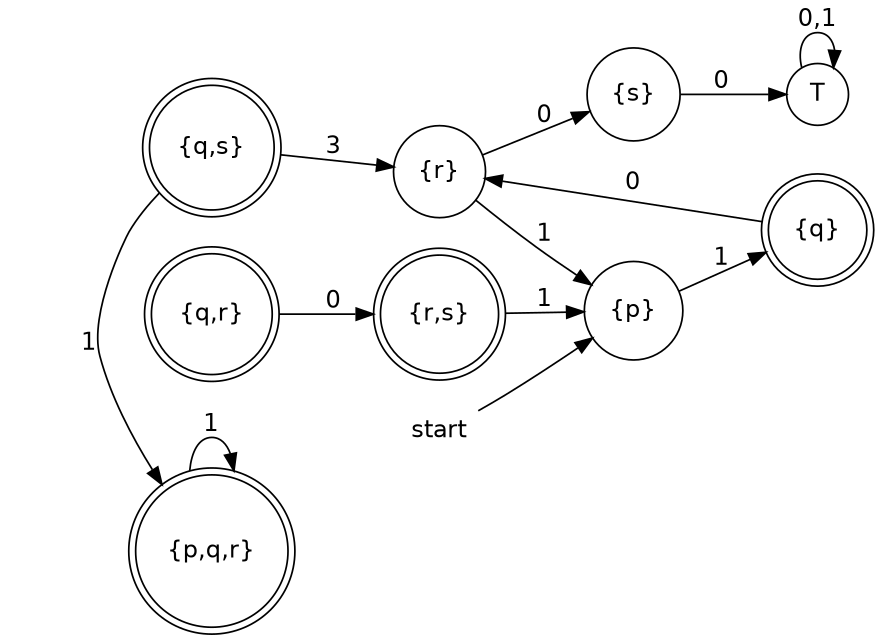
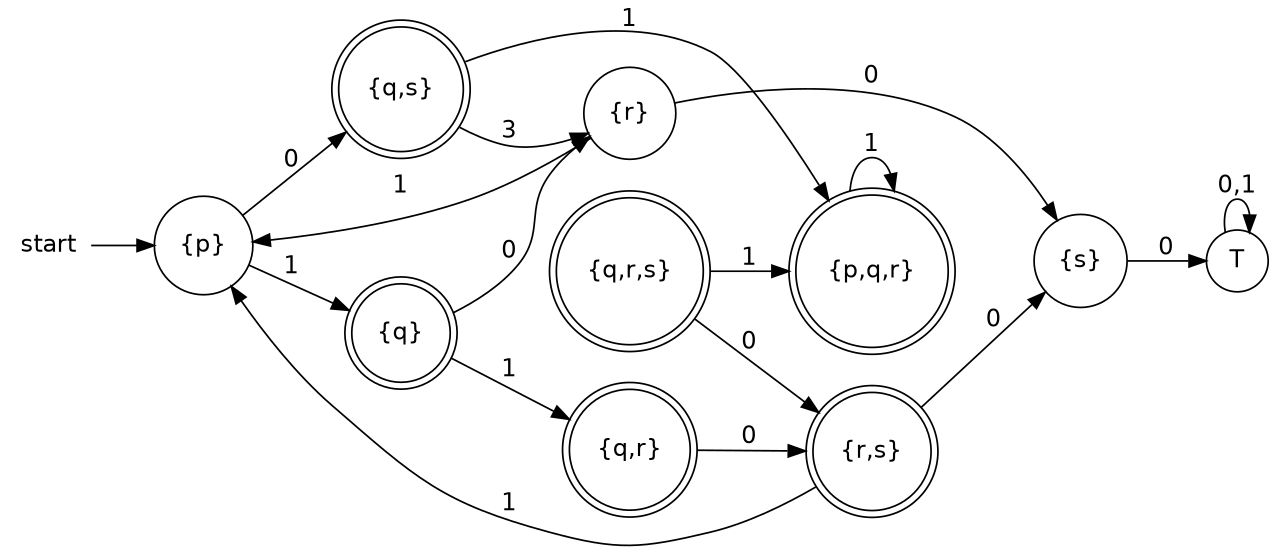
none -> (288, 179)
none -> (630, 271)
none -> (977, 356)
none -> (502, 385)
